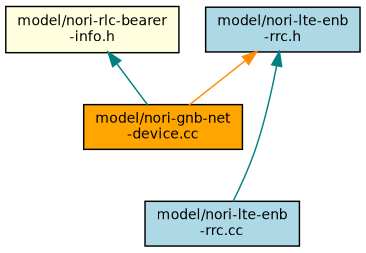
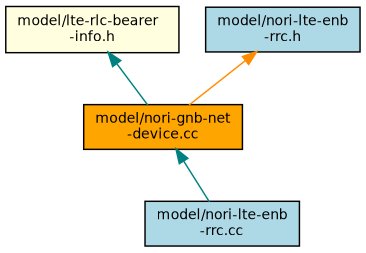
(92, 30) -> (92, 30)
(260, 135) -> (197, 182)
